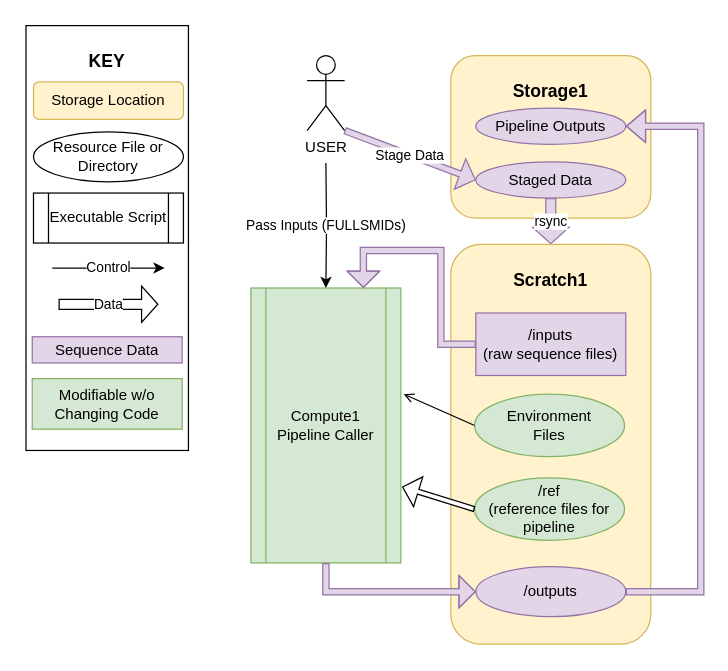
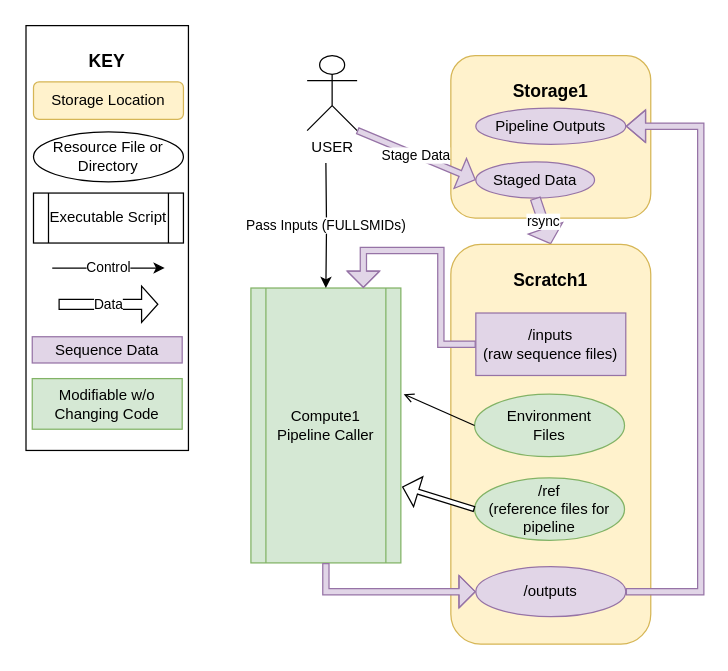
(326, 93) -> (332, 93)
(551, 180) -> (535, 180)
